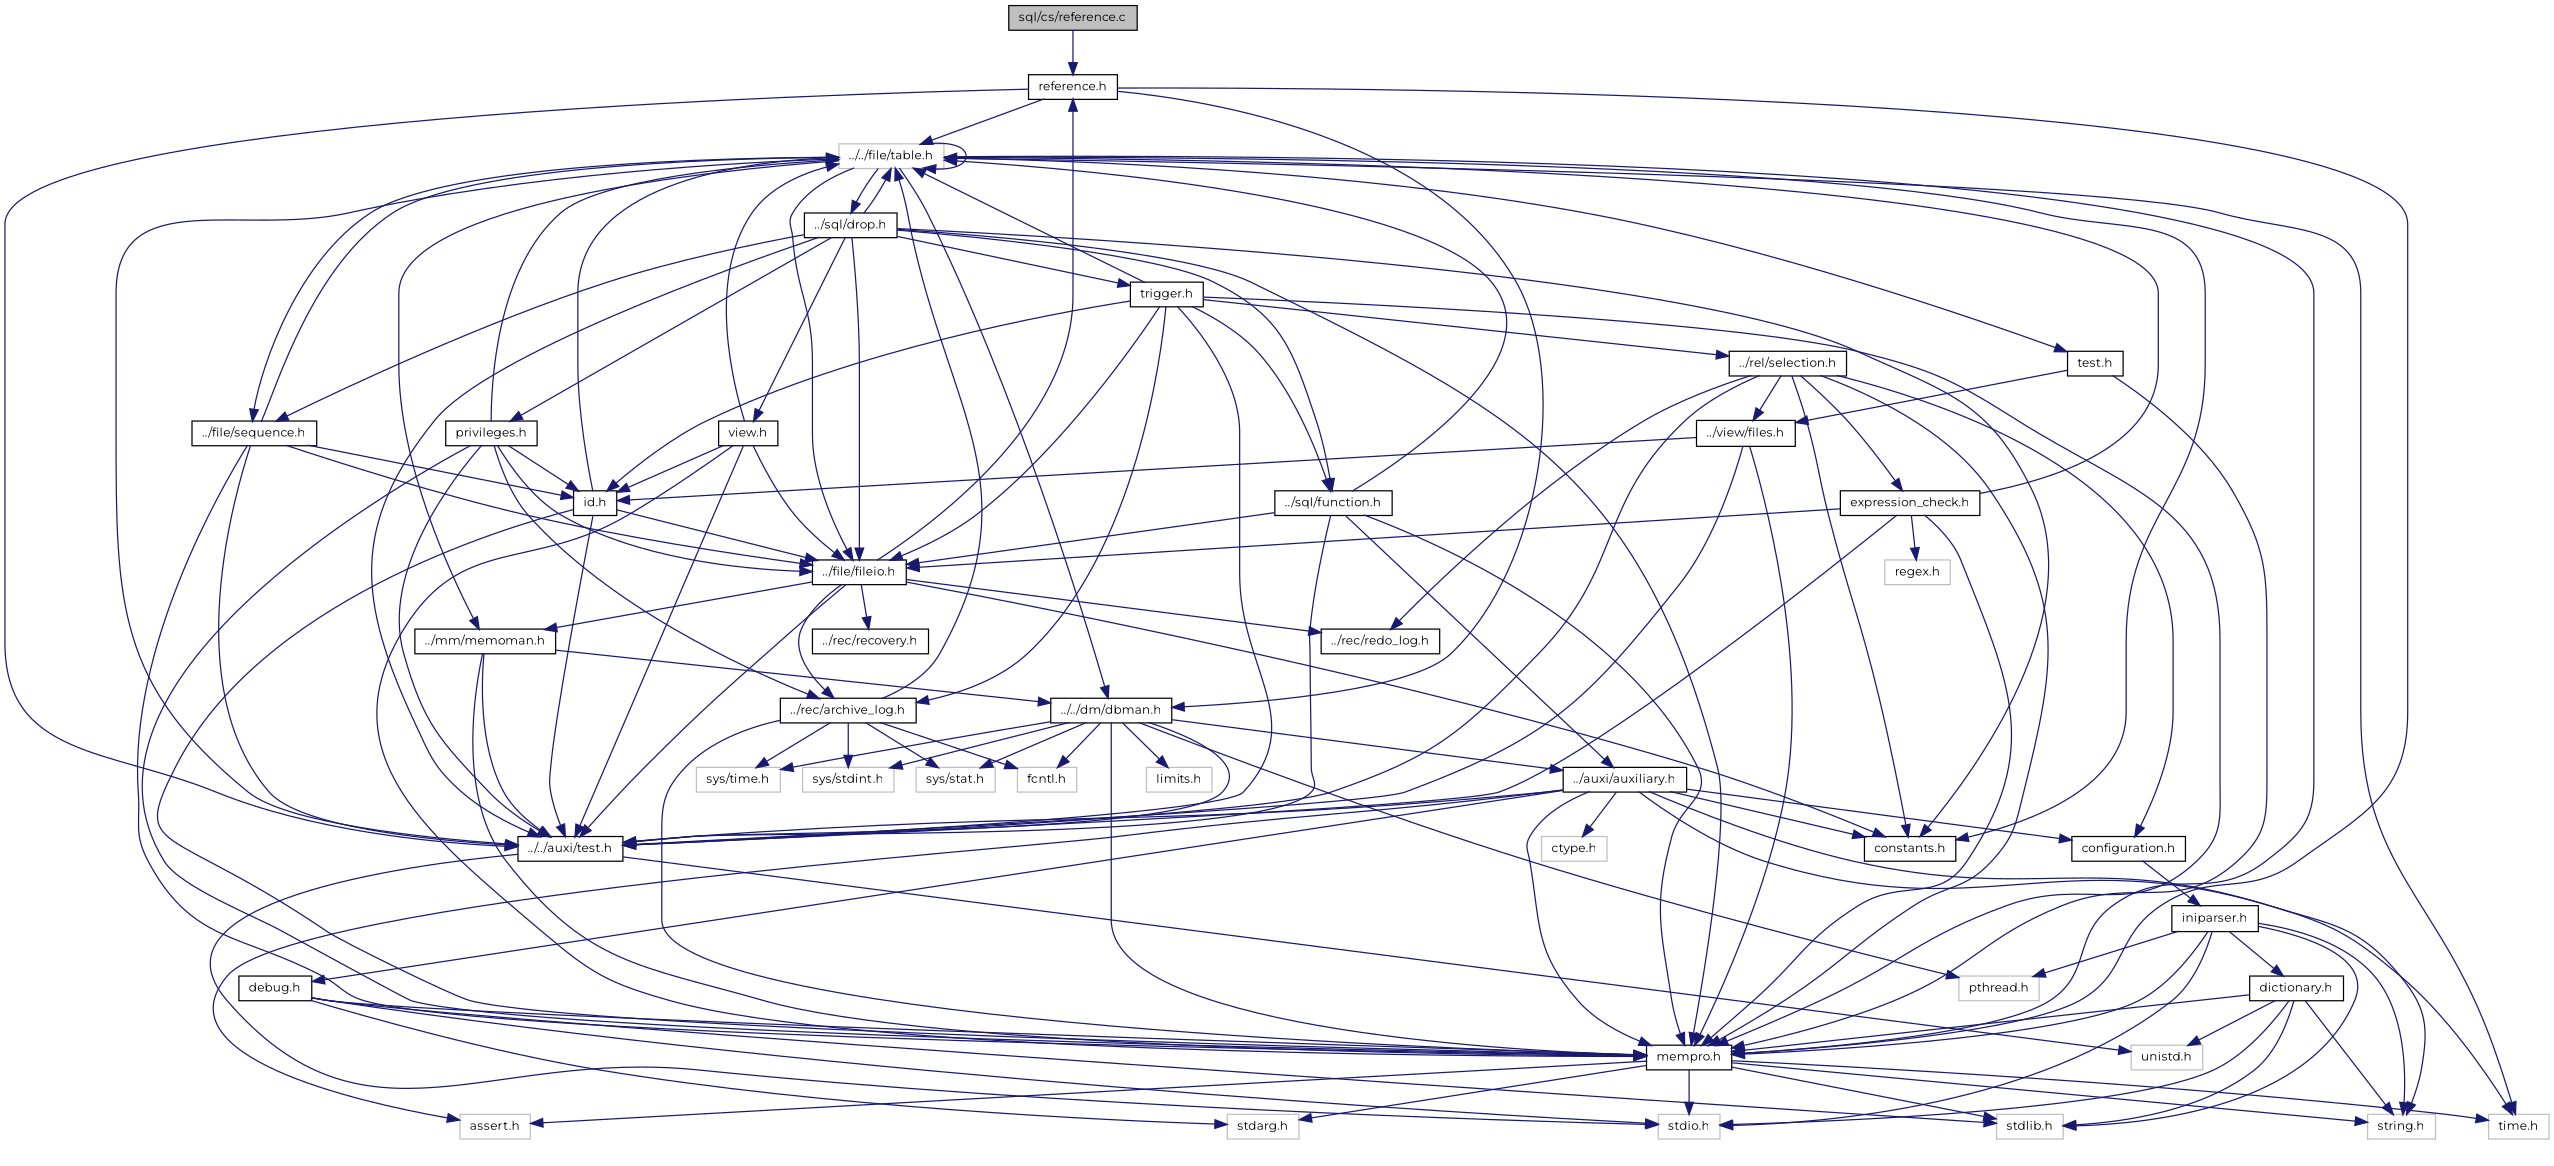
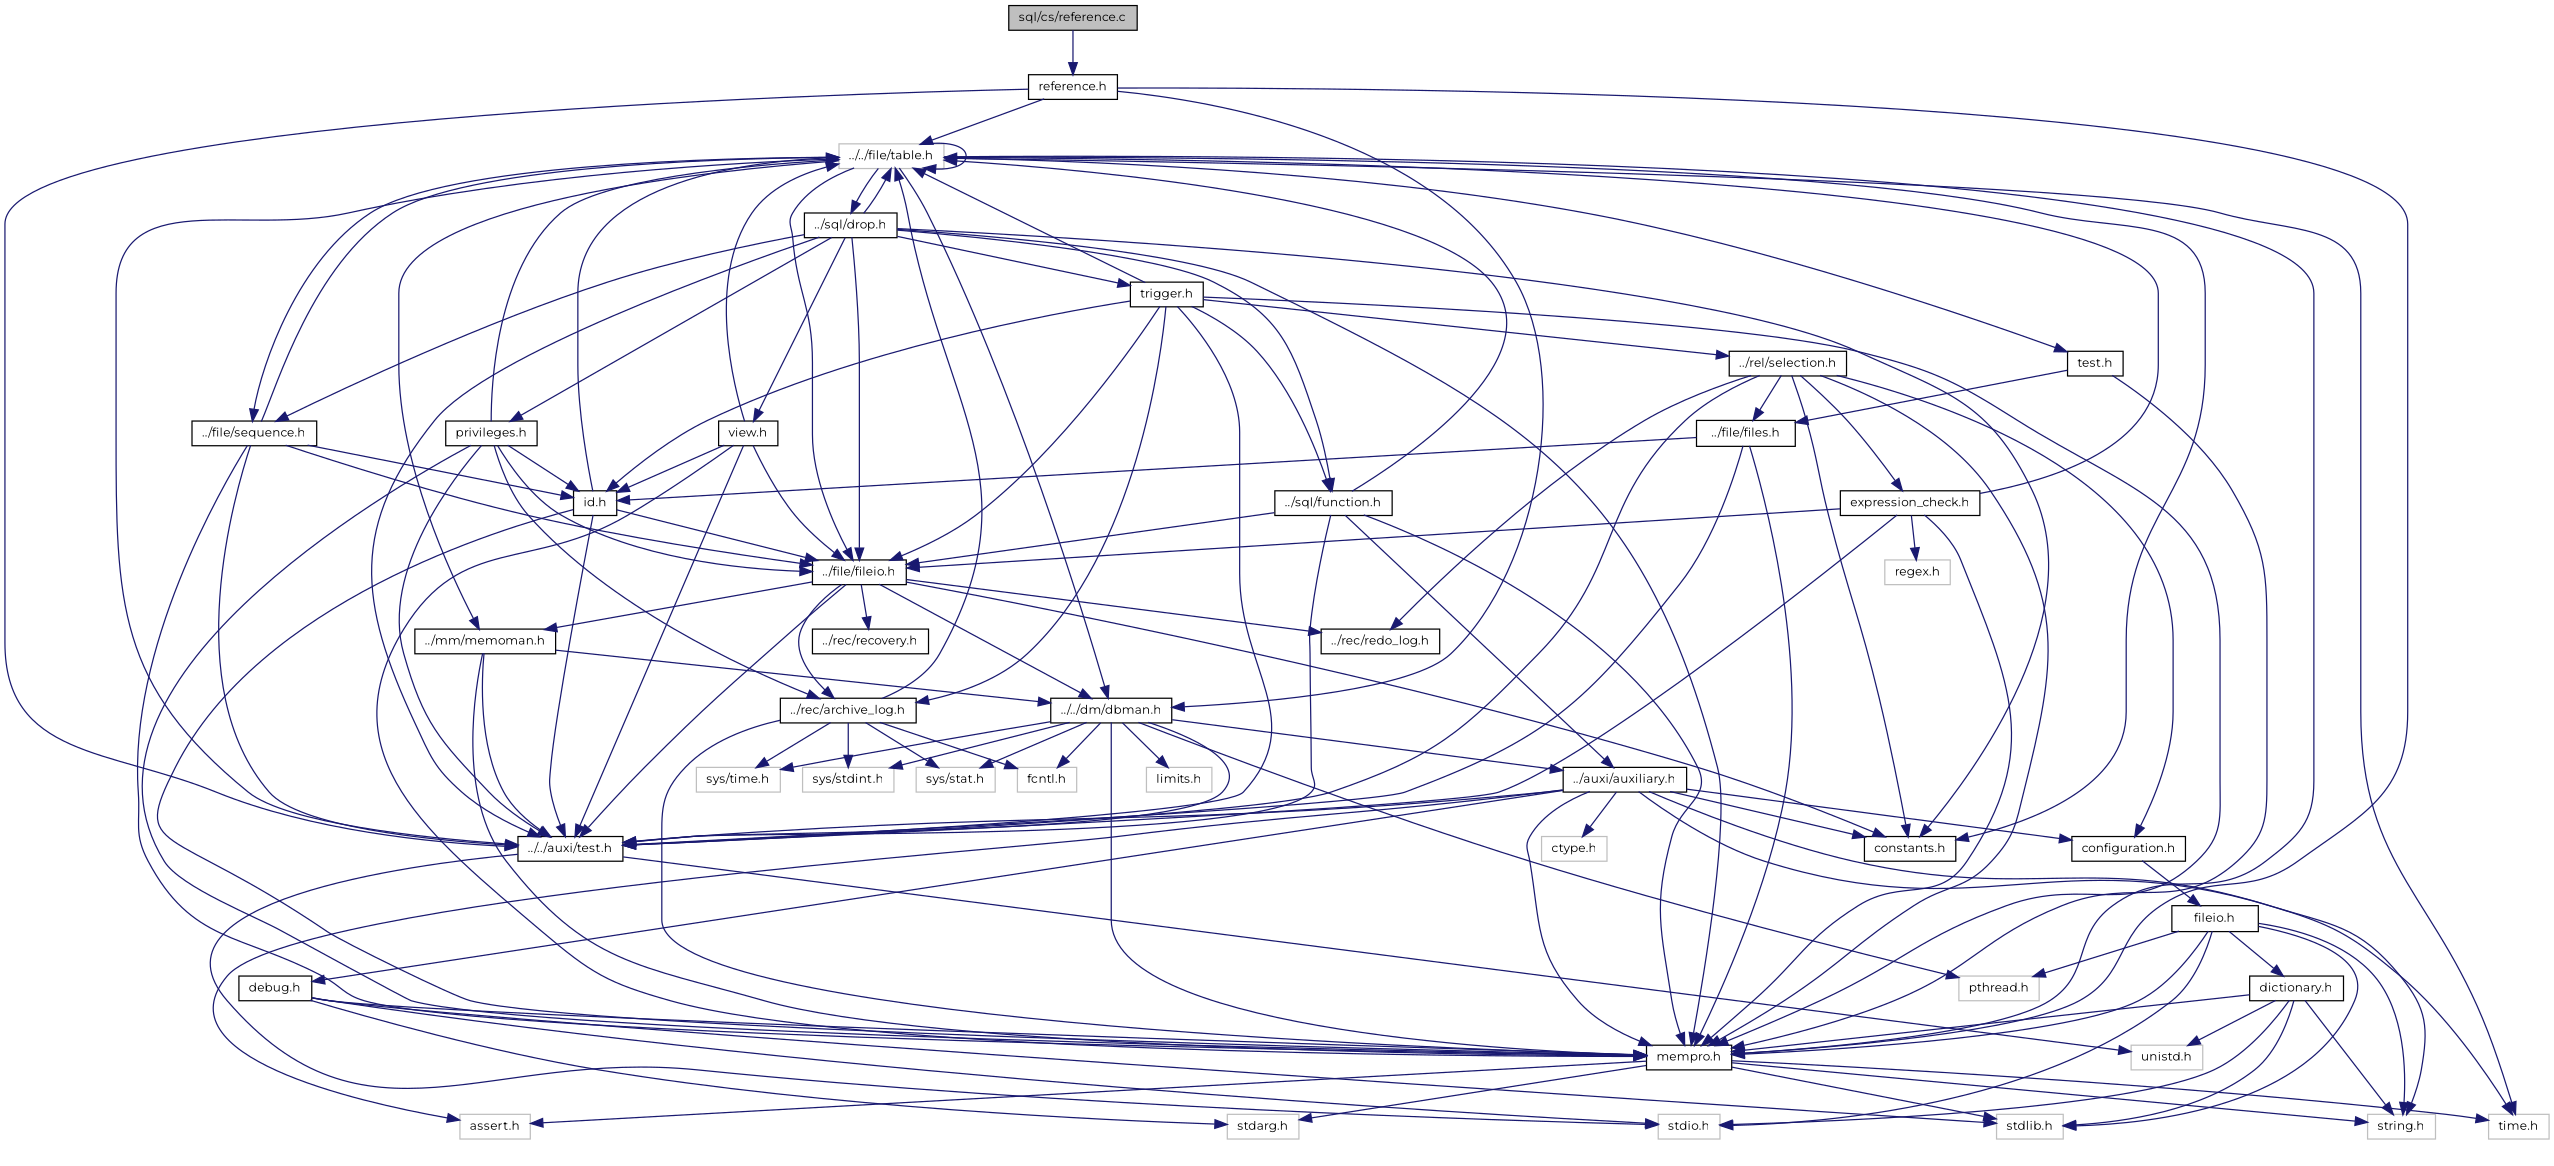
(1055, 372) -> (980, 639)
(1746, 433) -> (1746, 433)
(2215, 919) -> (2215, 919)
(1689, 1086) -> none
